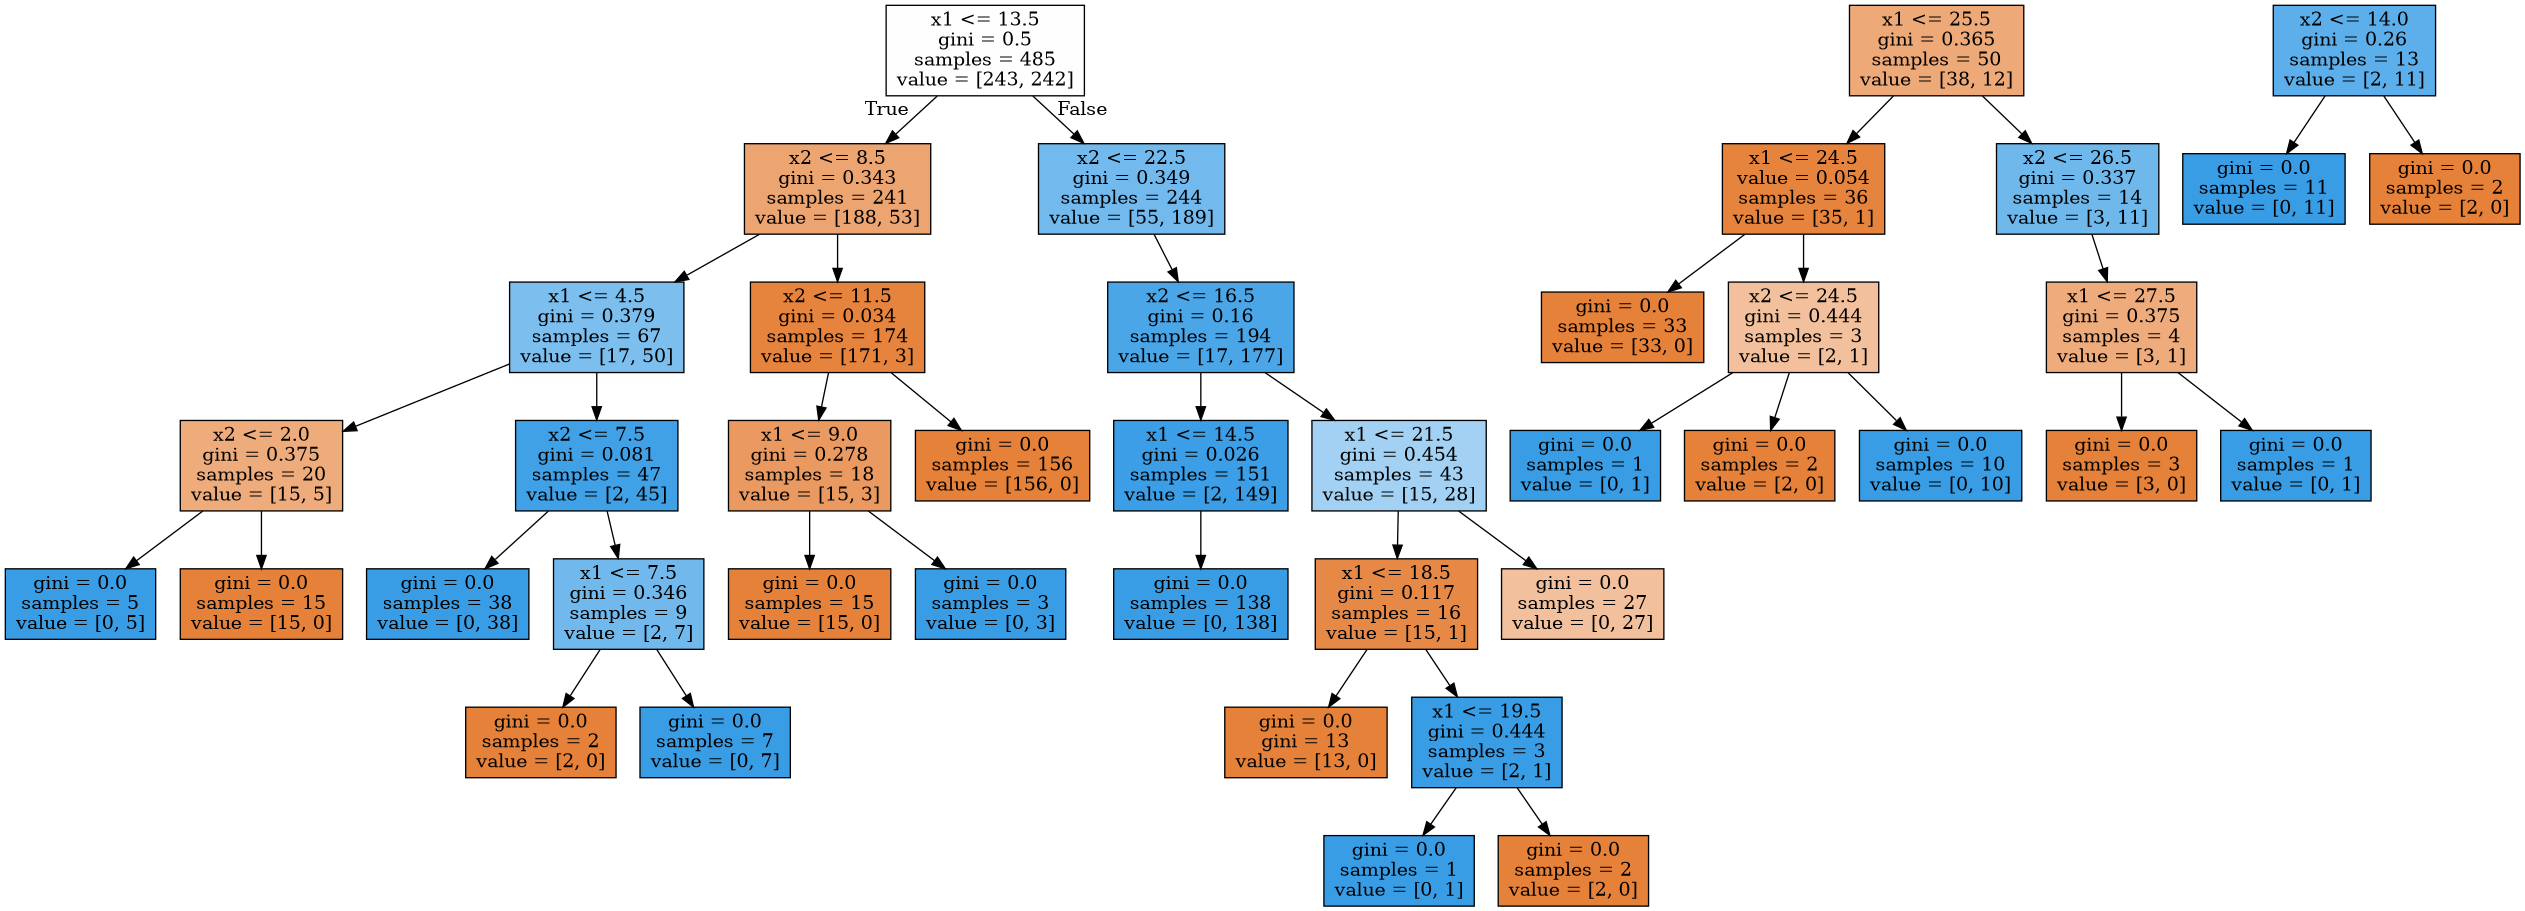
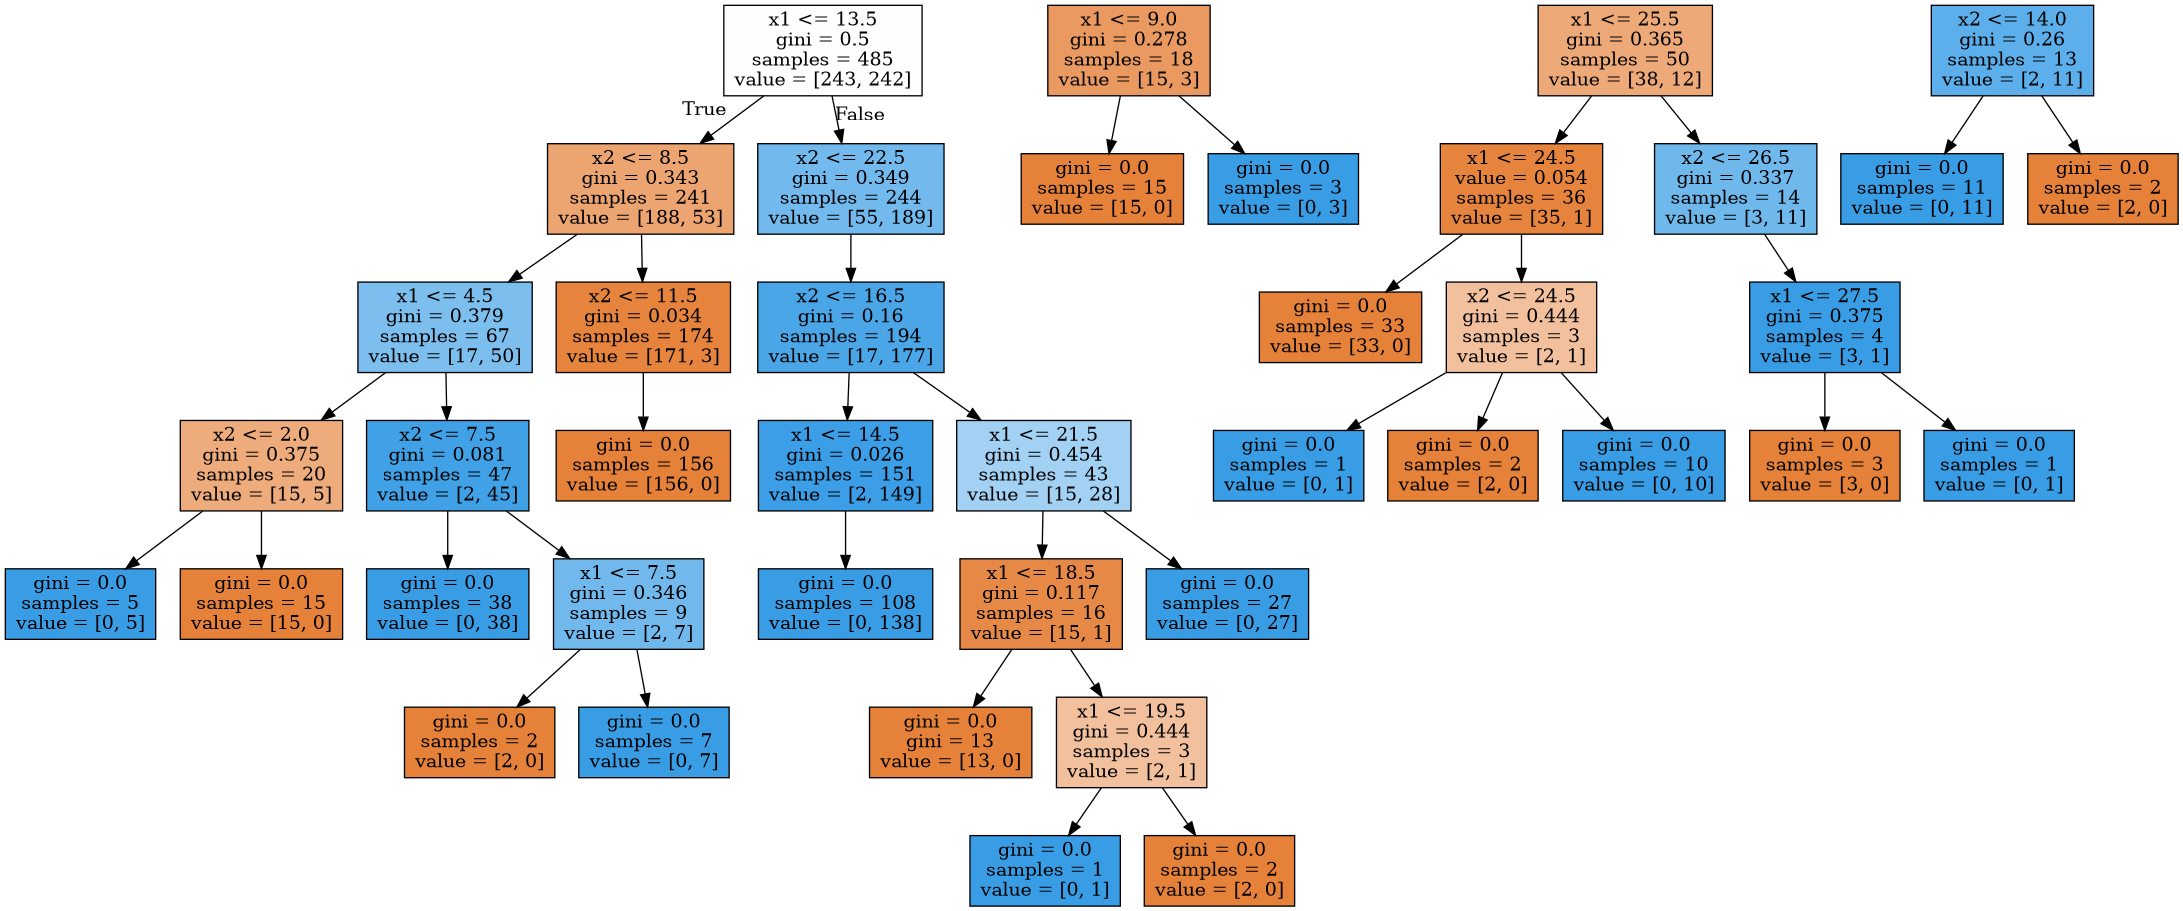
(2122, 327) -> (1825, 327)
(825, 390) -> none
(1201, 604) -> (846, 604)
(1583, 604) -> (1227, 604)
(1487, 742) -> (1132, 742)
